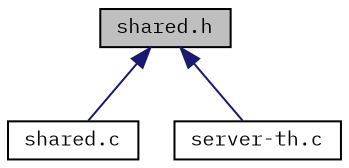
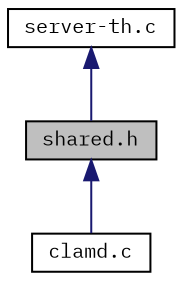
(218, 92) -> (91, 95)
(73, 140) -> (91, 253)
